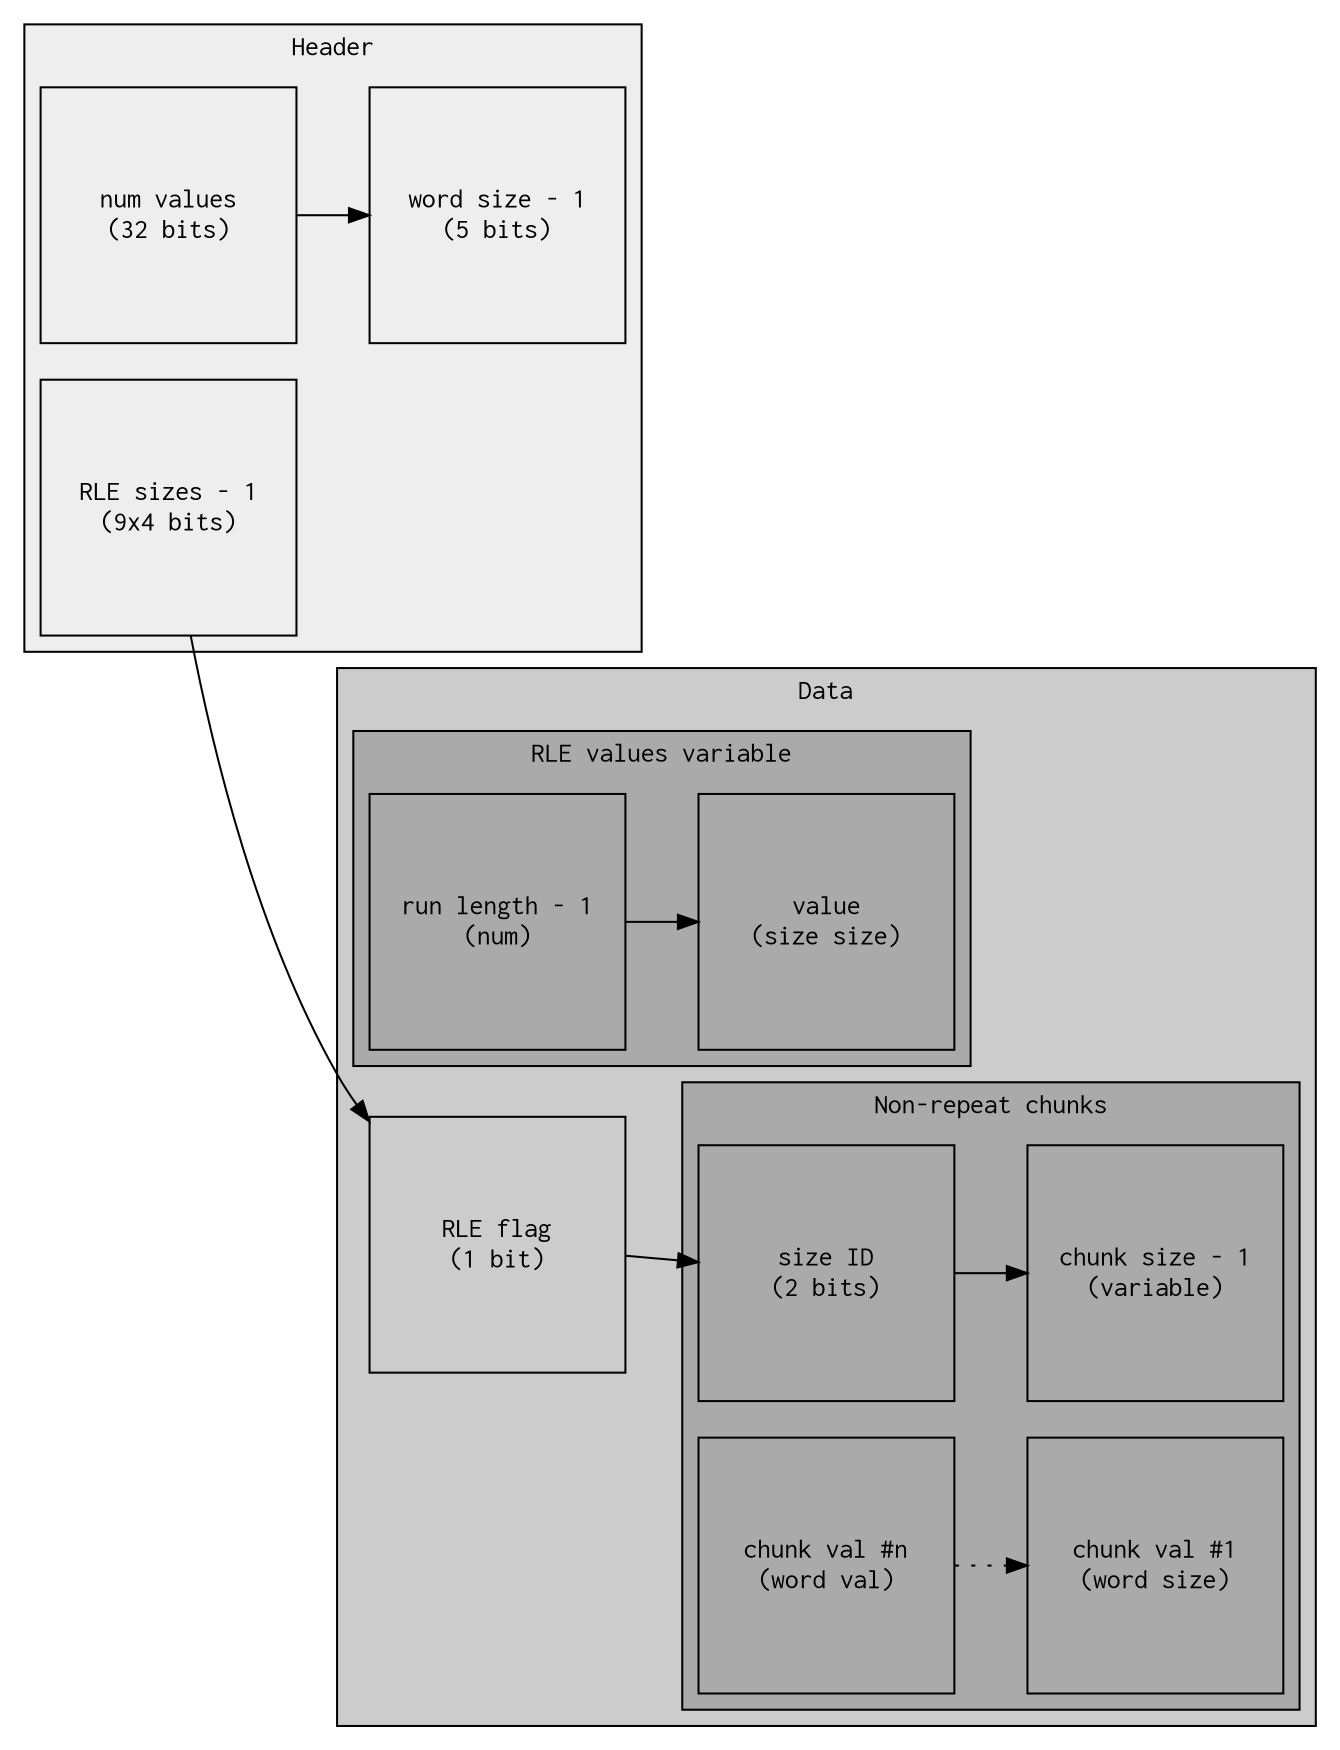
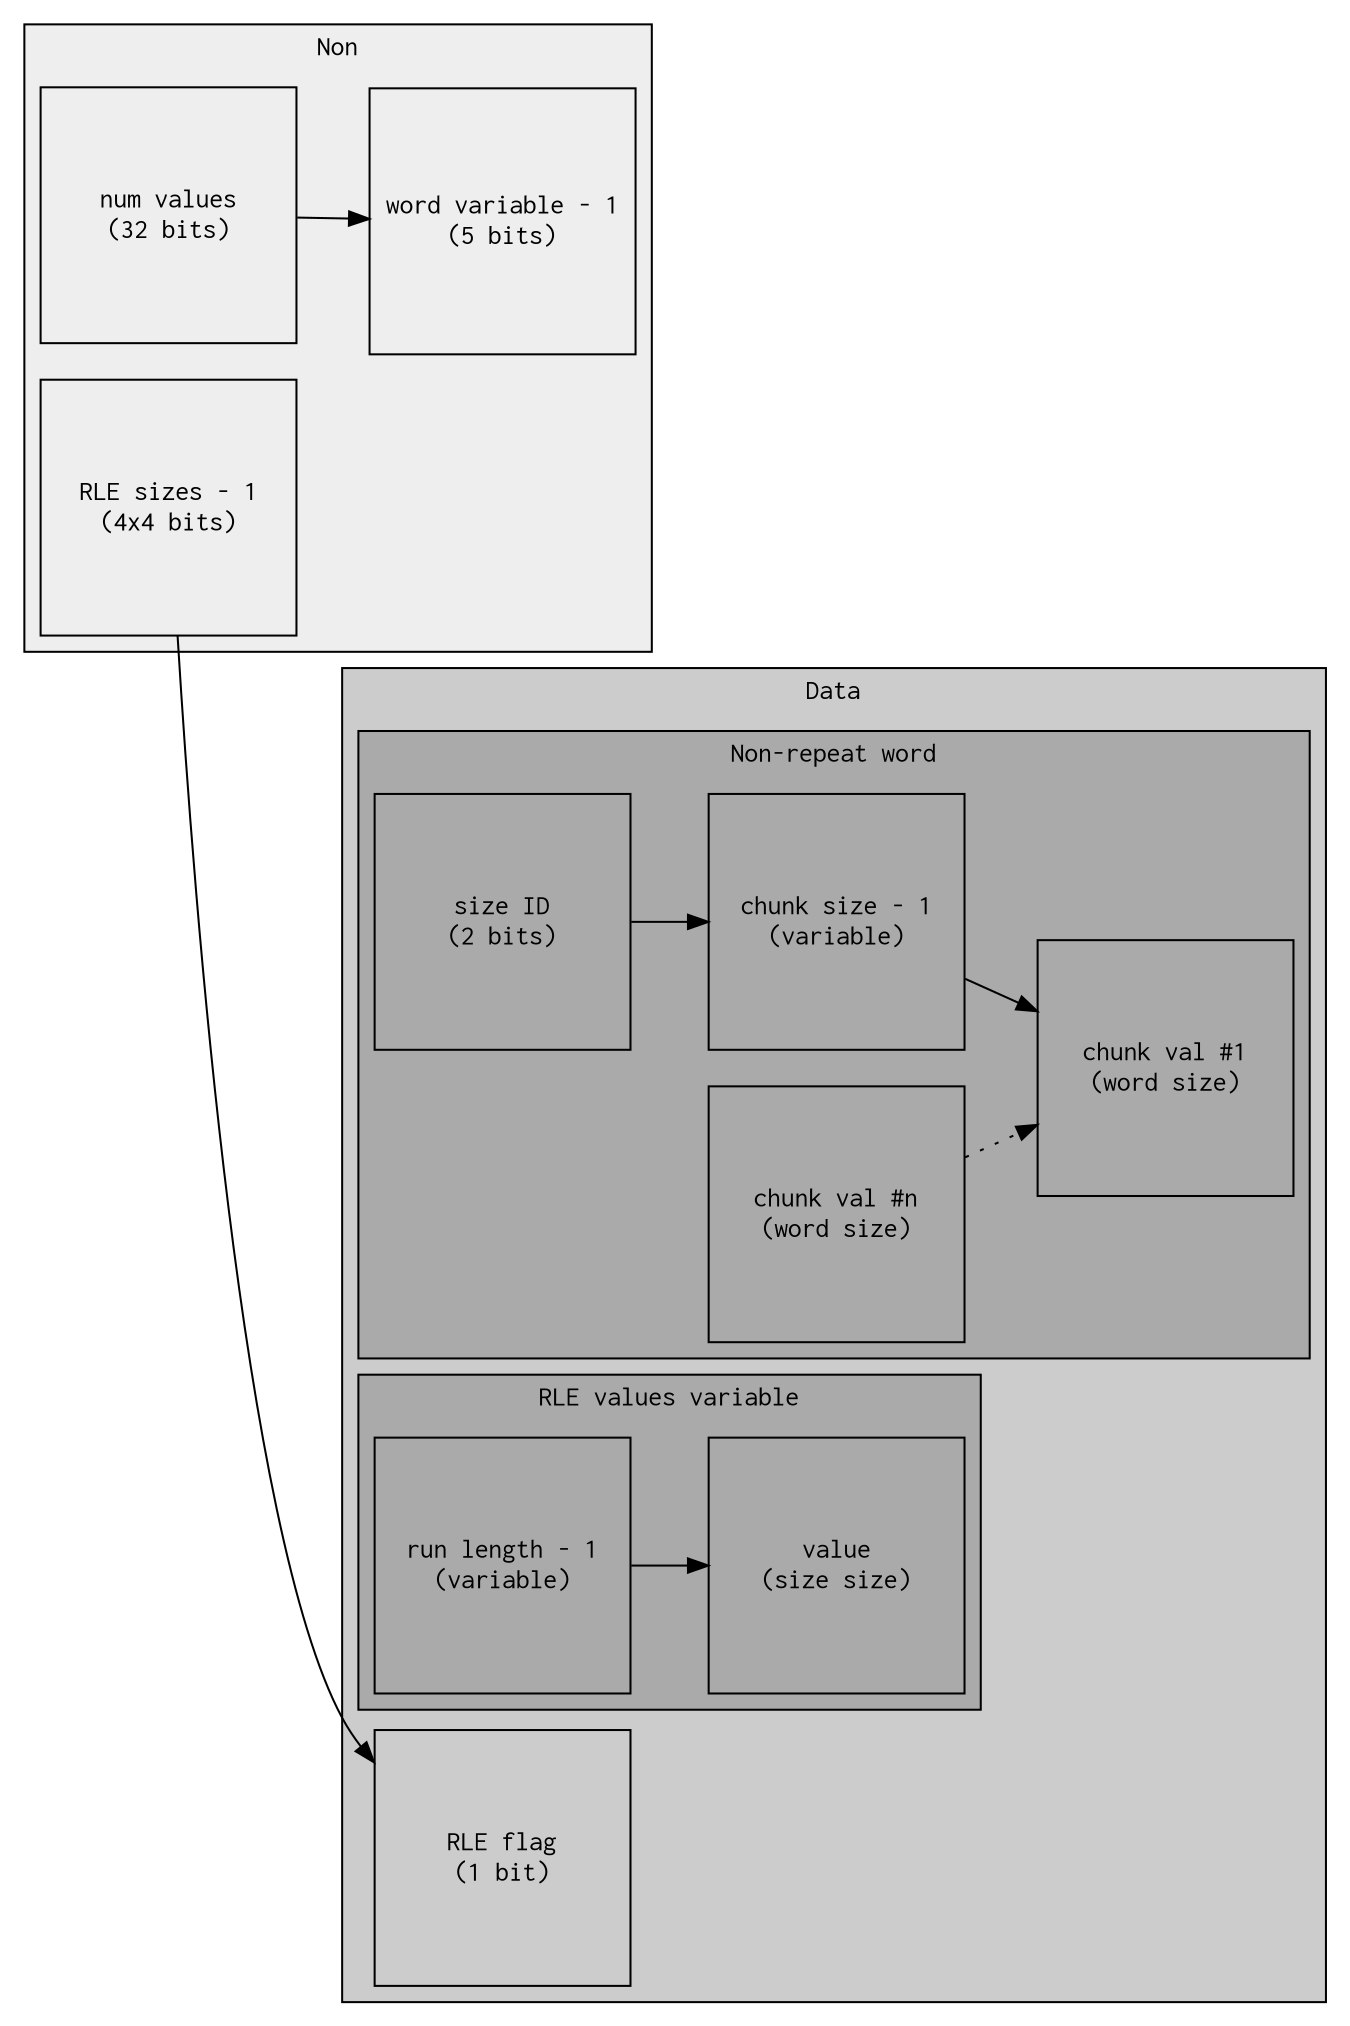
(333, 48) -> (338, 48)
(497, 215) -> (503, 221)
(169, 508) -> (169, 508)
(497, 922) -> (503, 1566)
none -> (992, 991)
(991, 1106) -> (834, 754)
(652, 1258) -> none
(826, 1566) -> (837, 1214)
